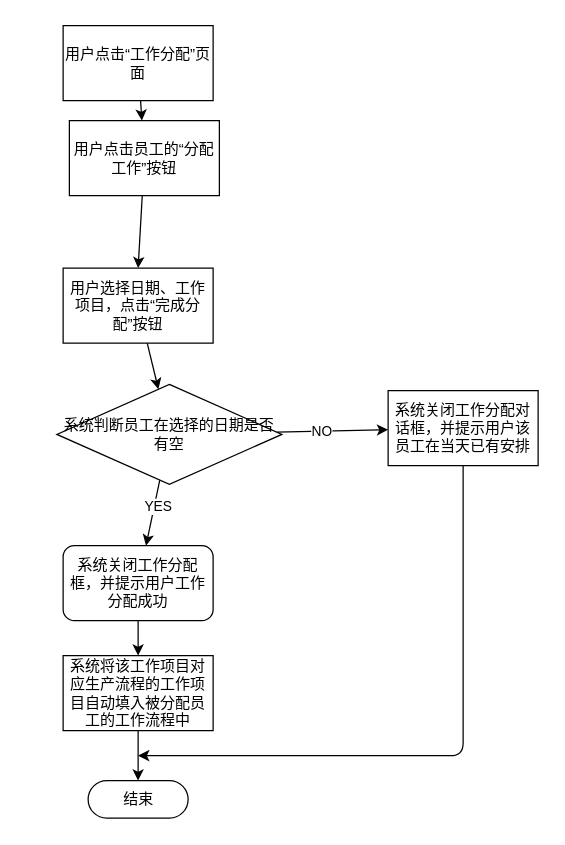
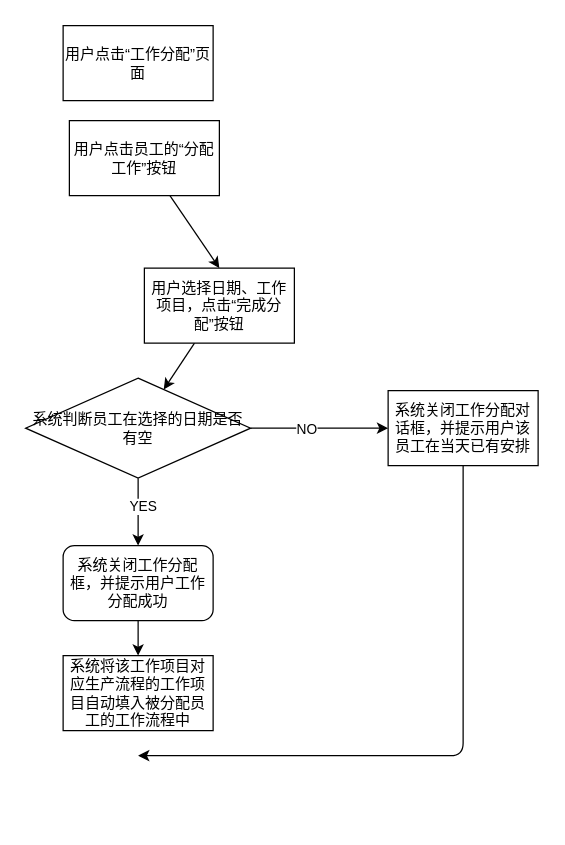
(141, 107) -> none
(138, 306) -> (219, 306)
(169, 434) -> (138, 428)
(138, 752) -> none
(138, 799) -> none
